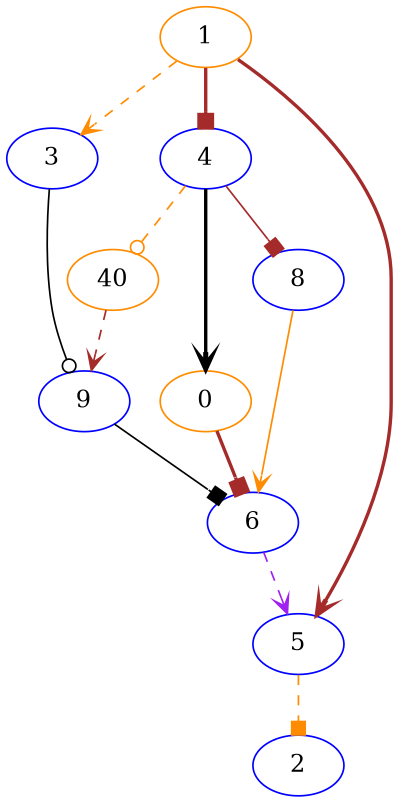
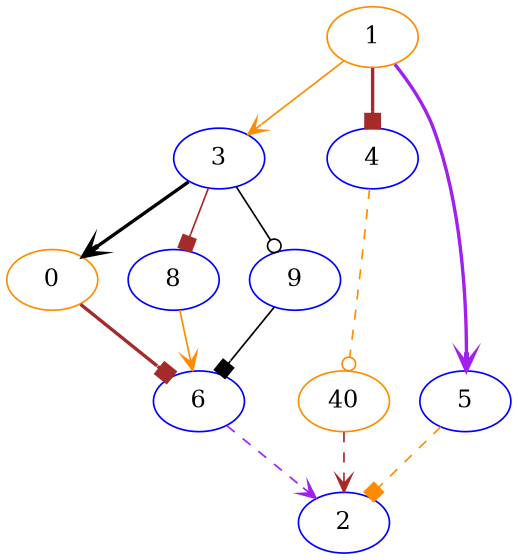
(136, 93) -> (303, 93)
(247, 213) -> (200, 211)
(206, 271) -> (143, 214)
(391, 308) -> (453, 203)
(101, 332) -> (344, 454)
(273, 575) -> (265, 457)
